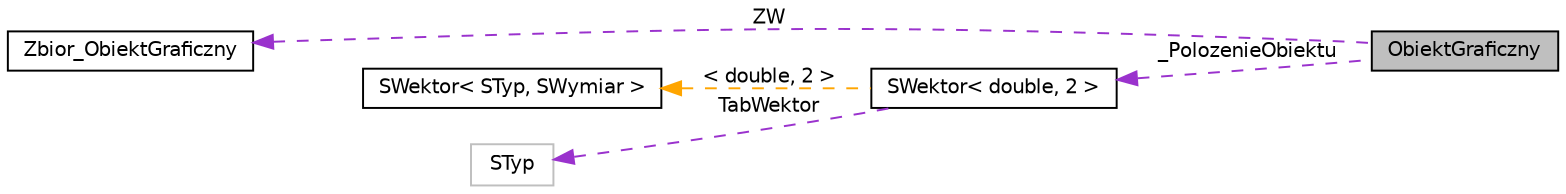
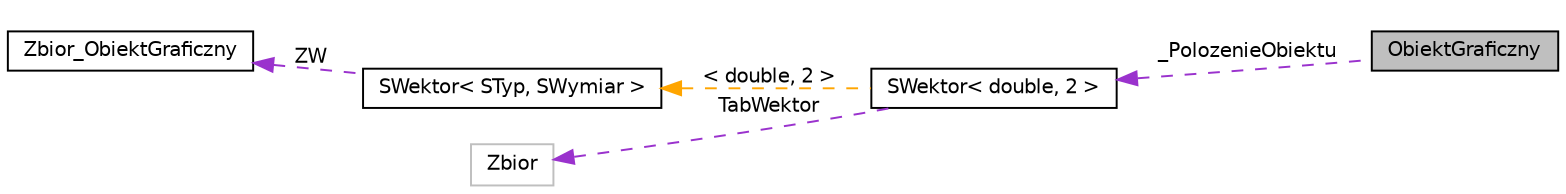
(822, 29) -> (318, 69)
(512, 165) -> (512, 165)
